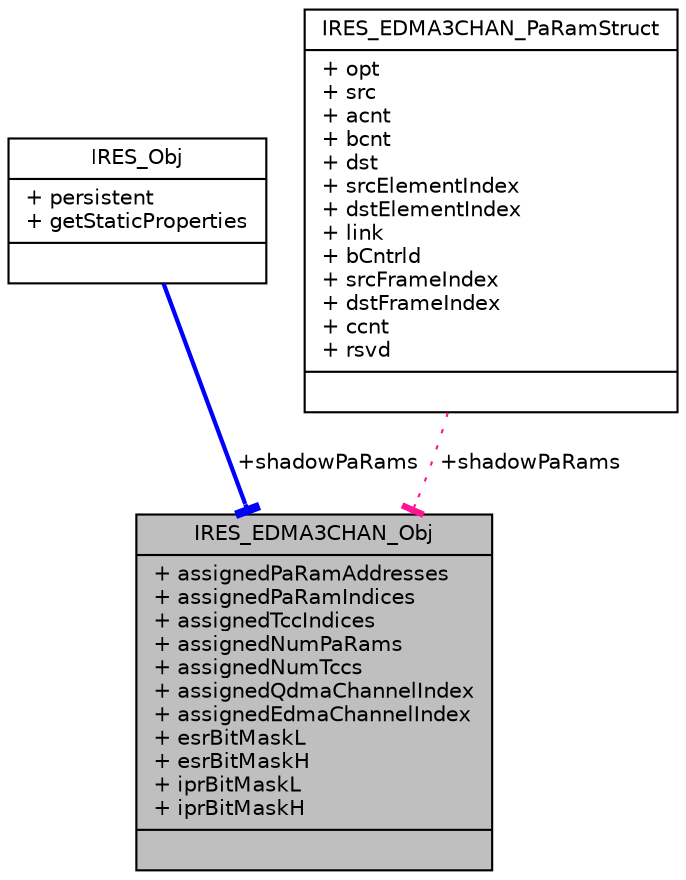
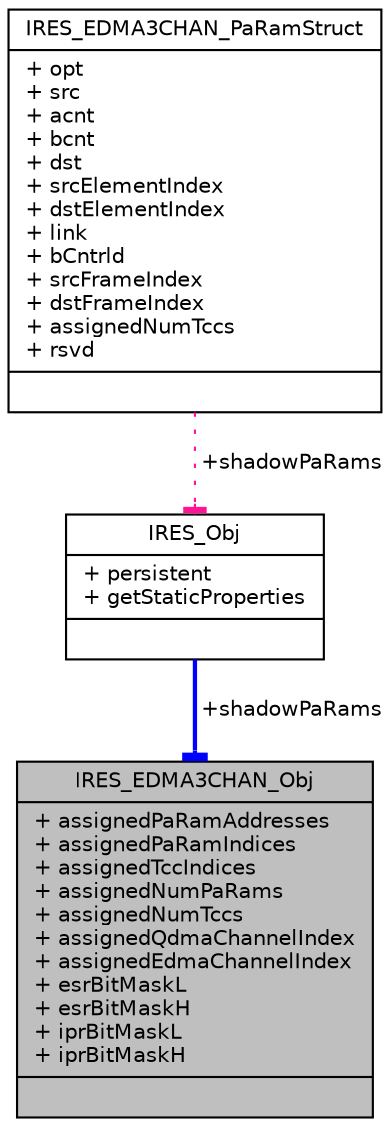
(356, 327) -> (131, 327)
(433, 459) -> (195, 458)
